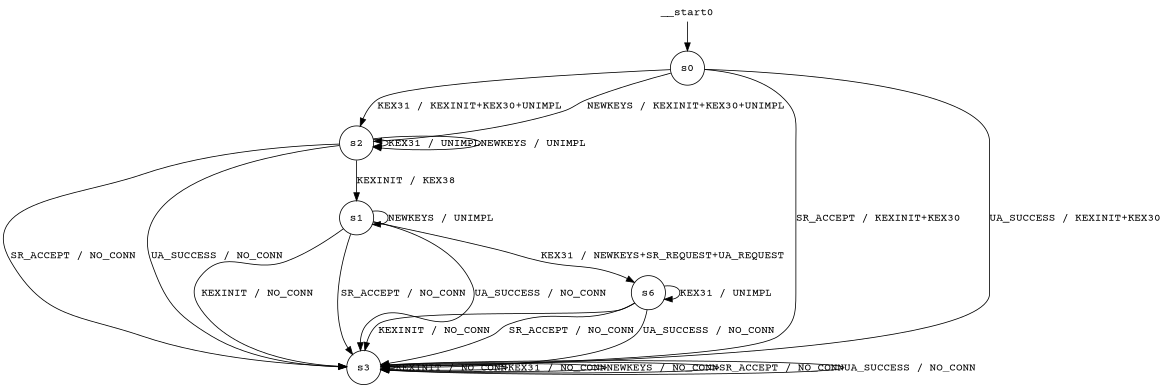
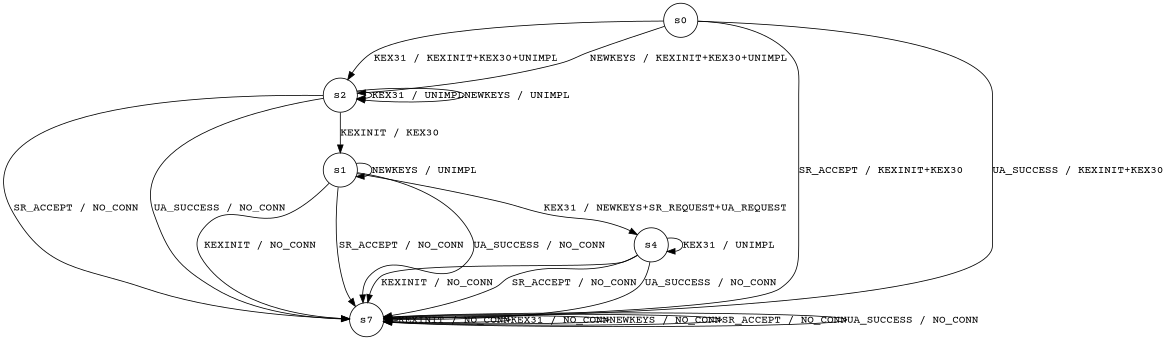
(687, 12) -> none
(406, 180) -> (390, 133)
(648, 293) -> (651, 245)
(364, 368) -> (367, 320)
